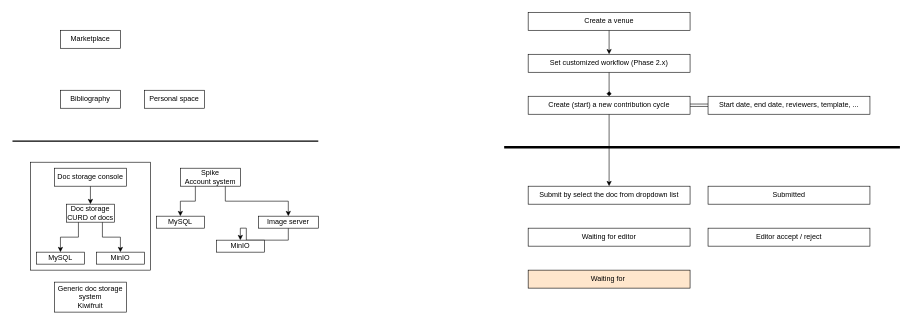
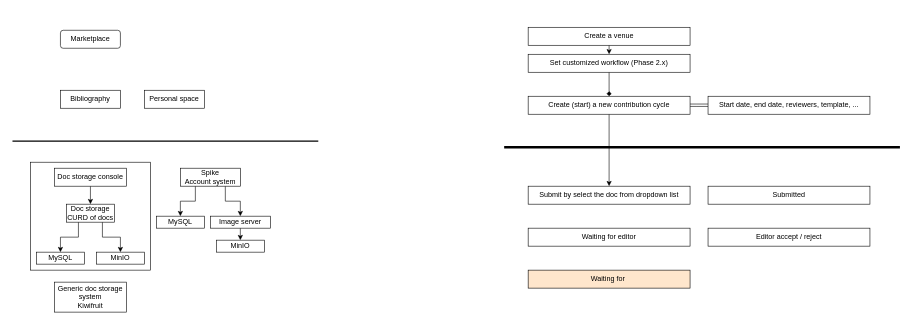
(609, 21) -> (609, 36)
(90, 39) -> (90, 39)
(288, 222) -> (240, 222)
